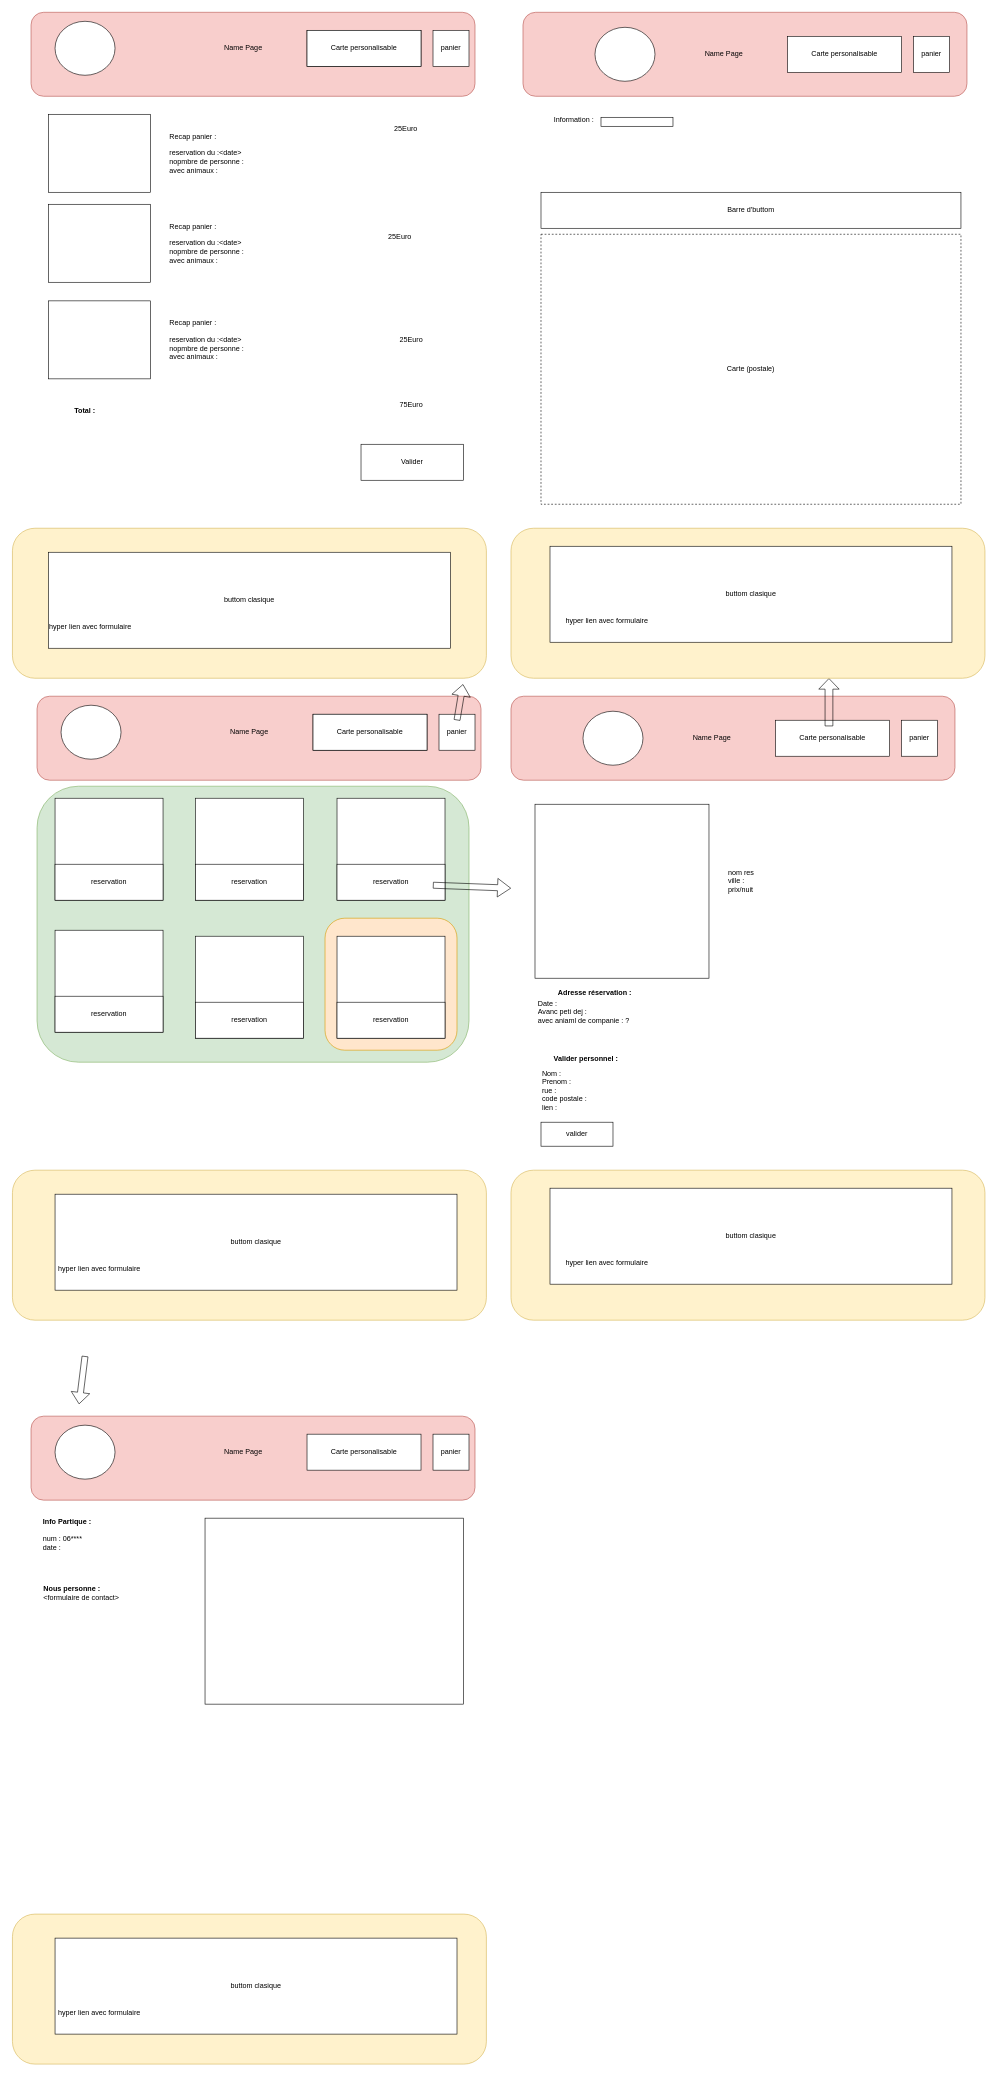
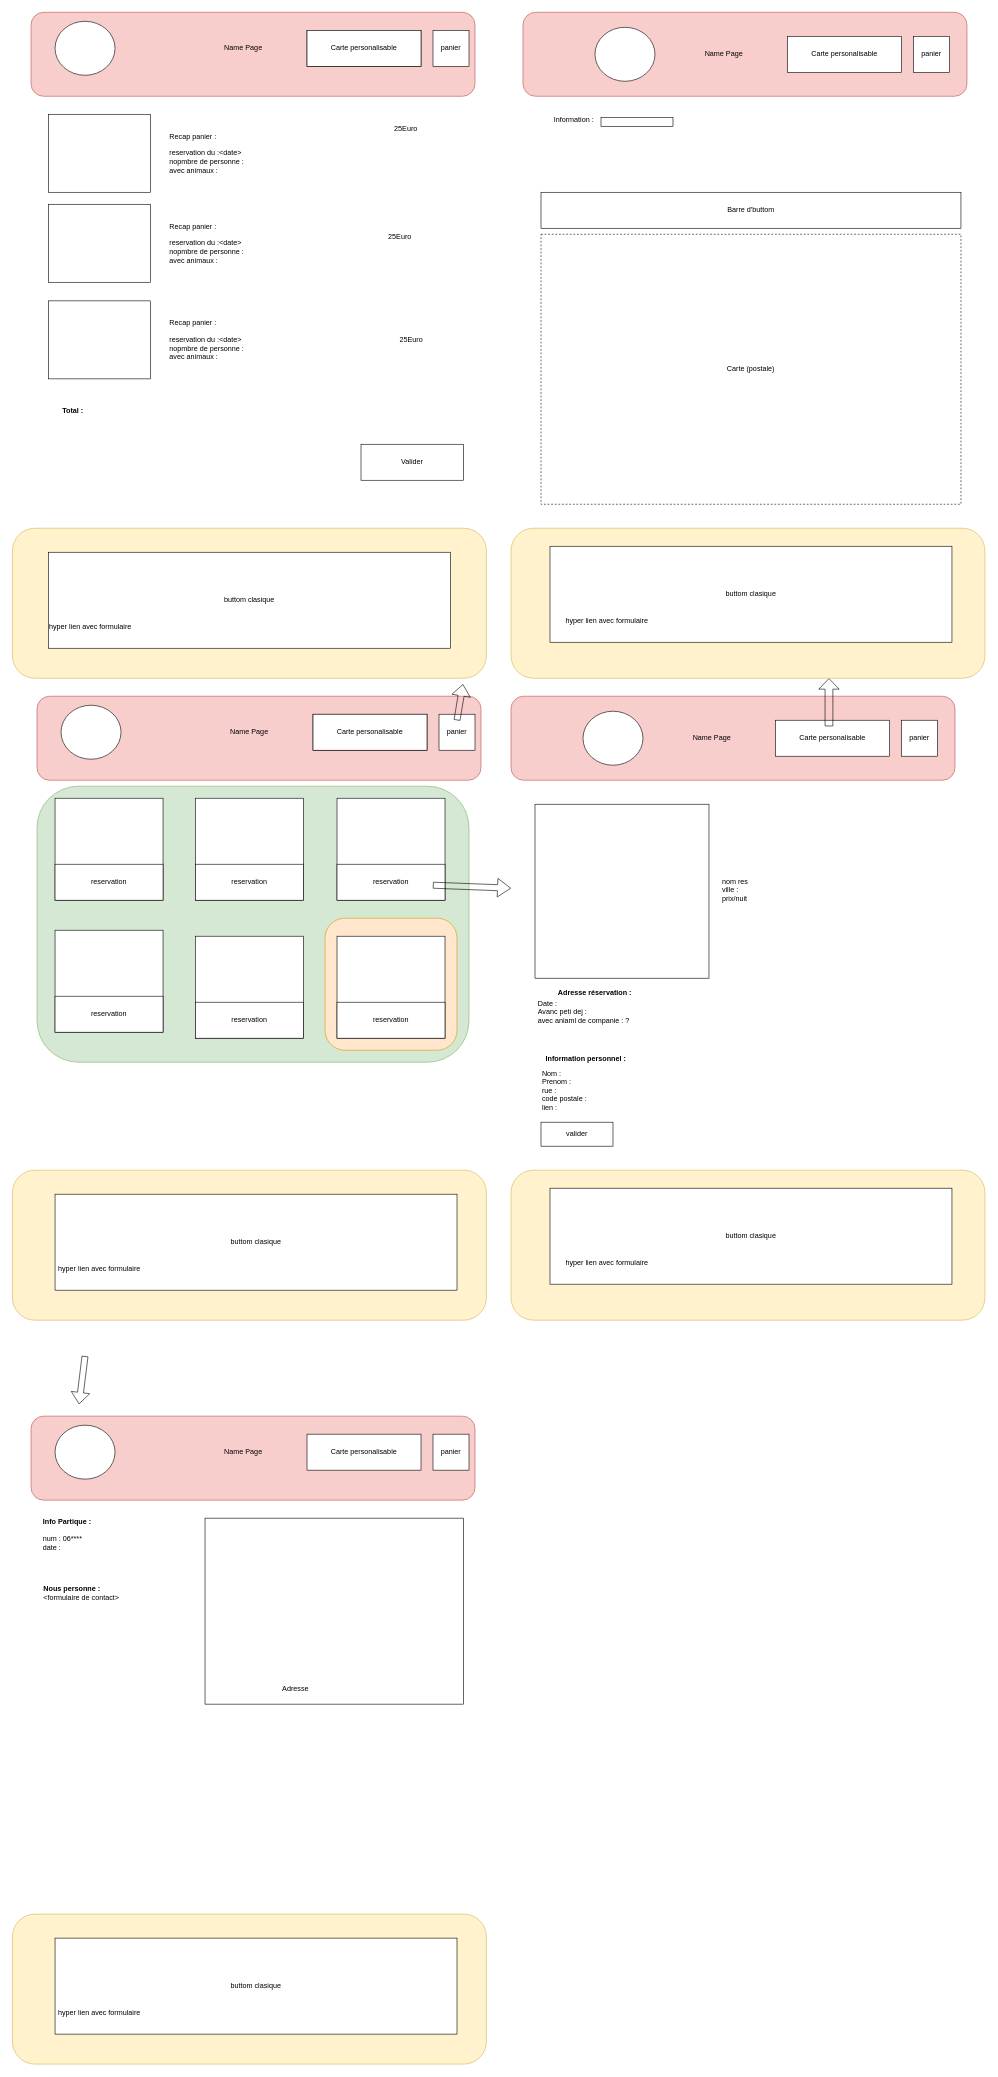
(411, 405) -> none
(85, 411) -> (73, 411)
(850, 885) -> (844, 894)
(586, 1059) -> (586, 1059)
none -> (296, 1689)
